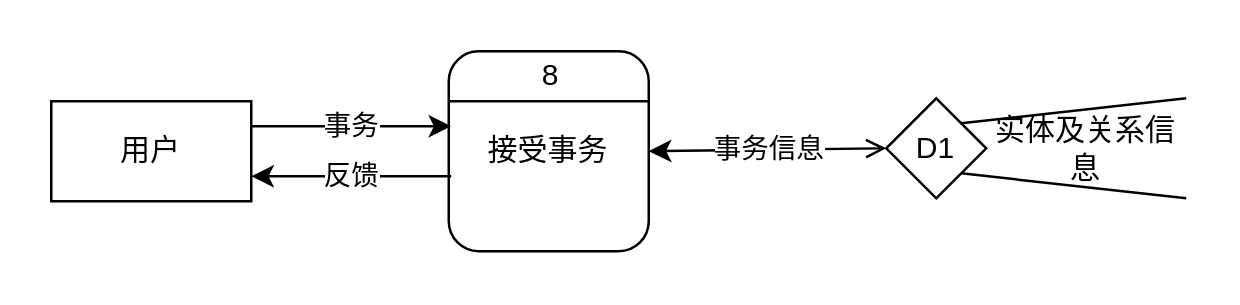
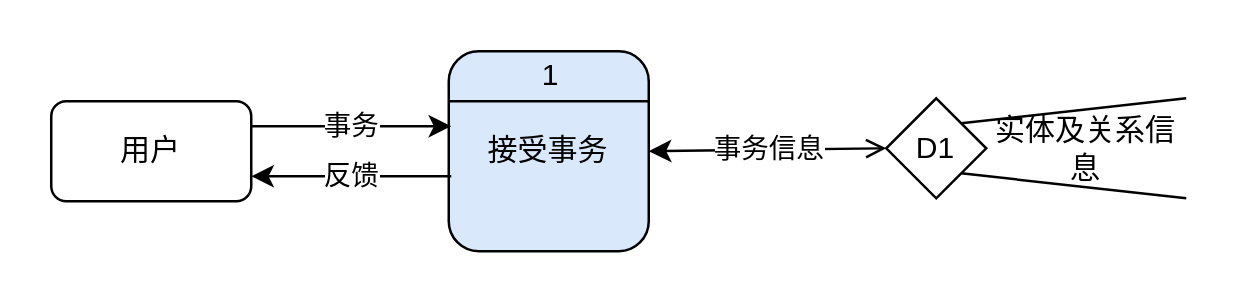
(551, 76) -> (551, 76)
(151, 151) -> (151, 151)
(549, 151) -> (549, 151)
